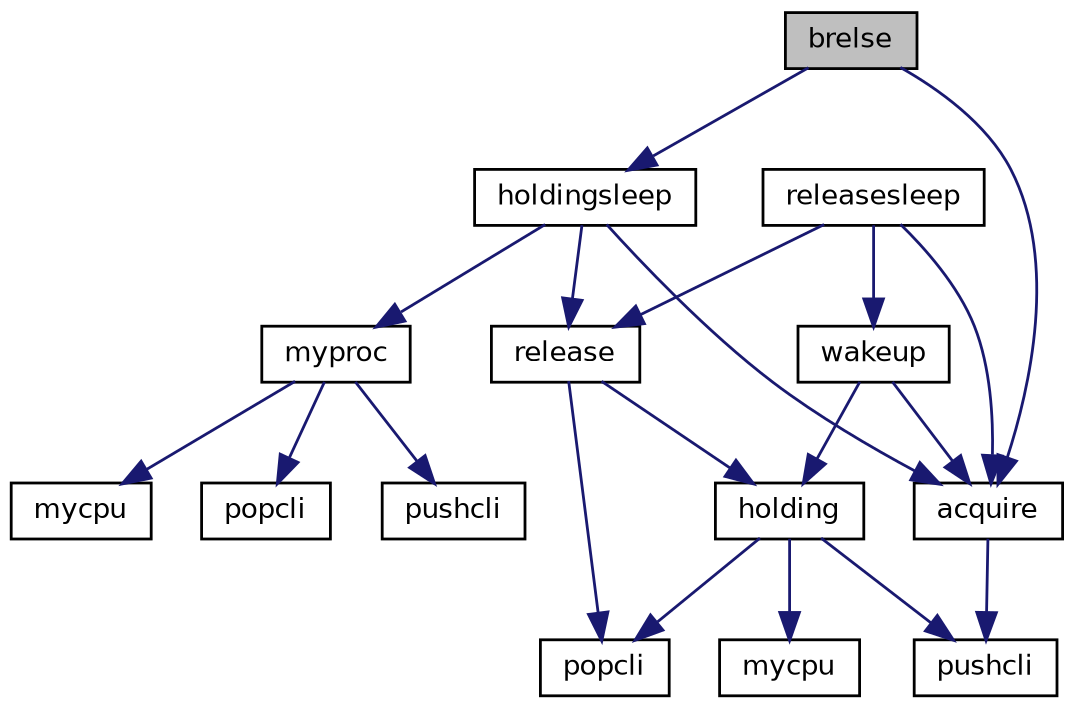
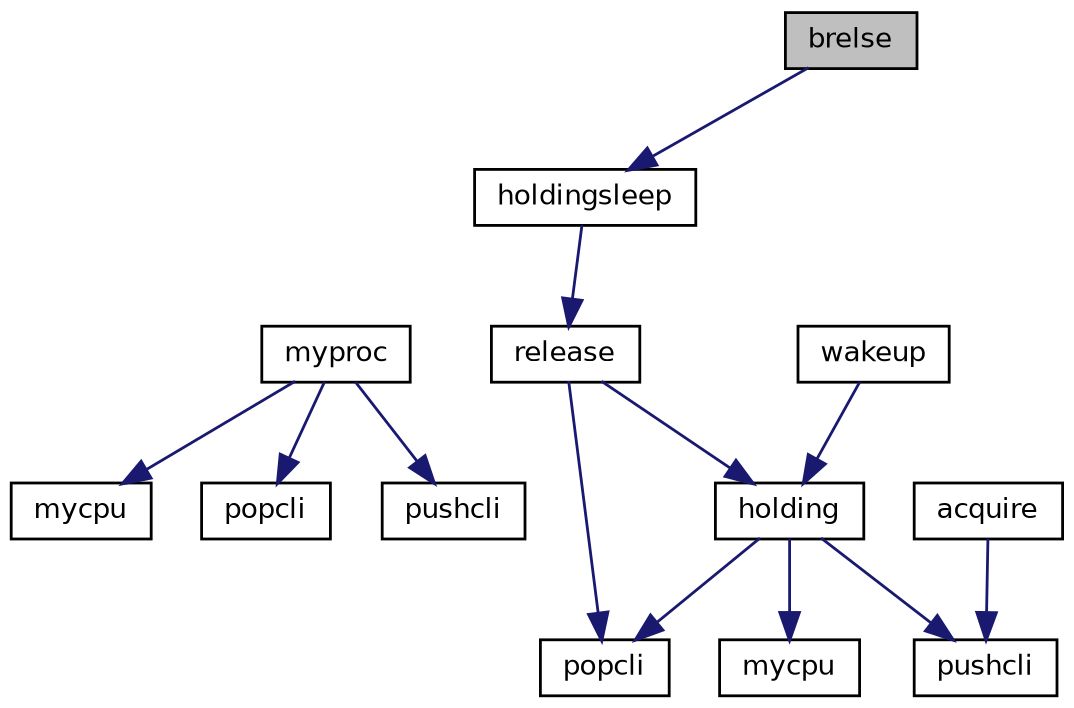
(874, 197) -> none
(1032, 237) -> none
(473, 268) -> none
(749, 363) -> none
(922, 421) -> none
